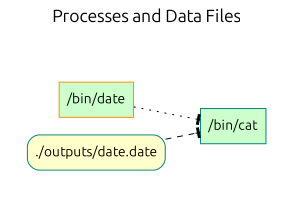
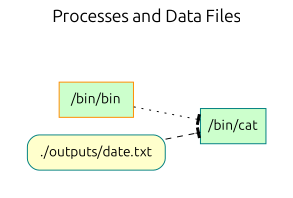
(96, 100) -> (96, 100)
(96, 153) -> (96, 153)
